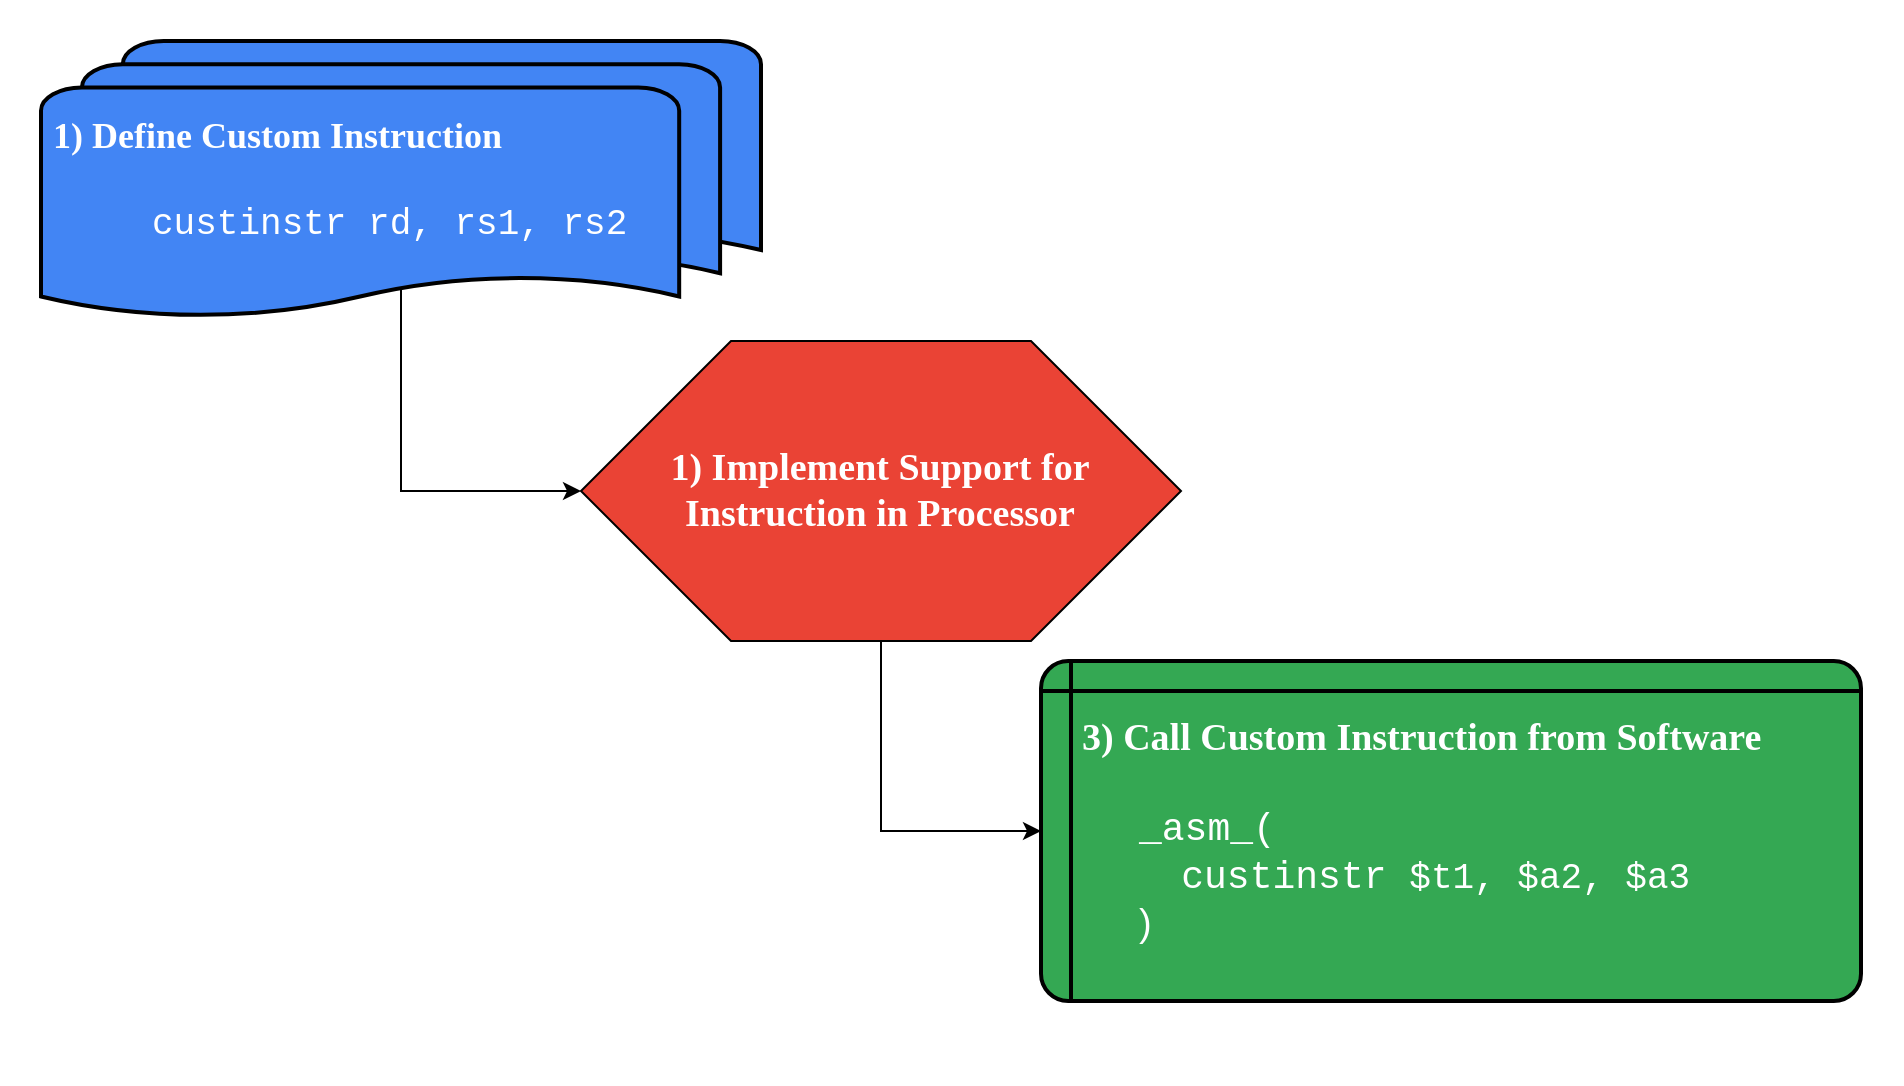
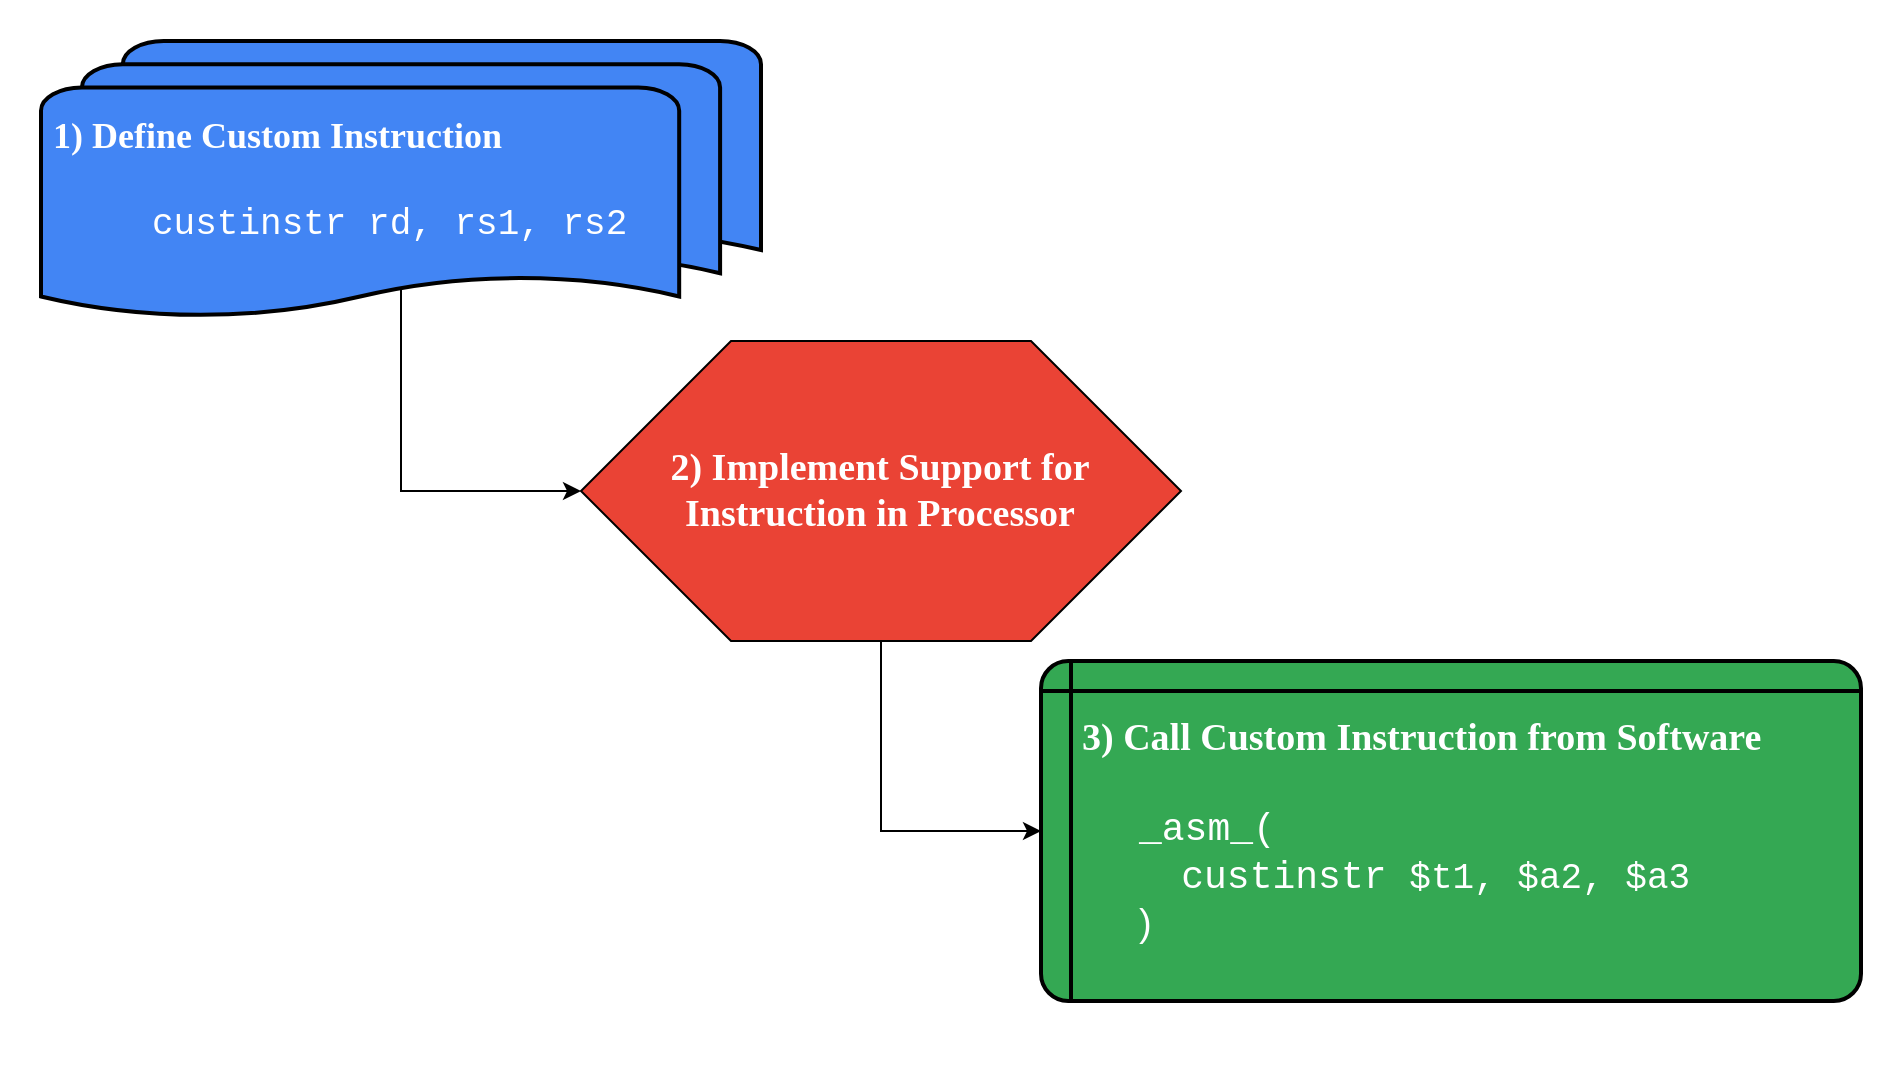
(881, 491) -> (881, 491)
